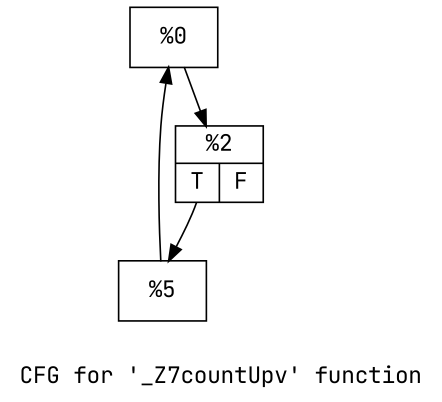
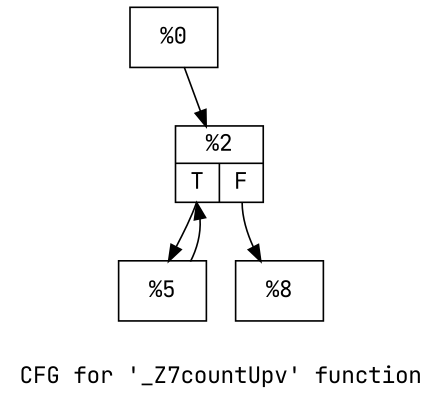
(159, 172) -> (198, 241)
none -> (280, 291)
